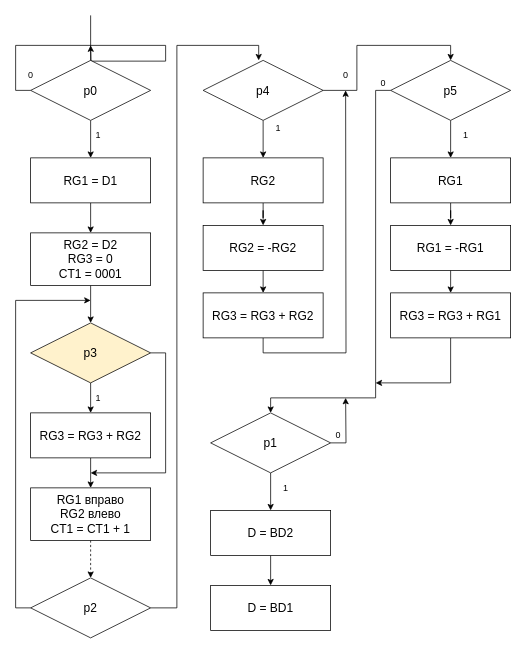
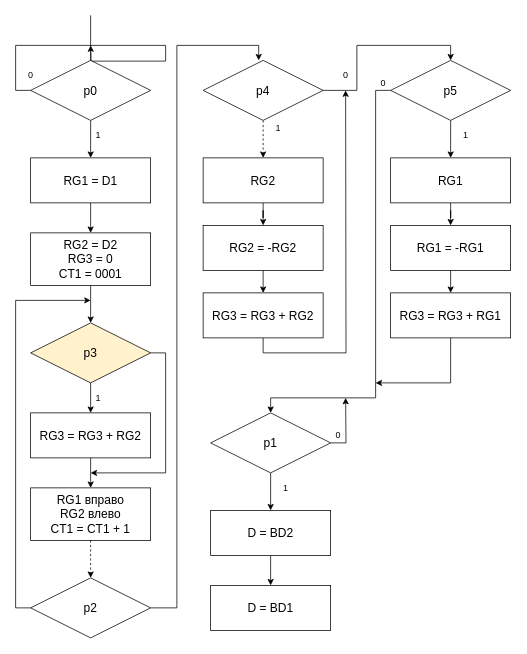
(263, 137) -> (263, 137)
